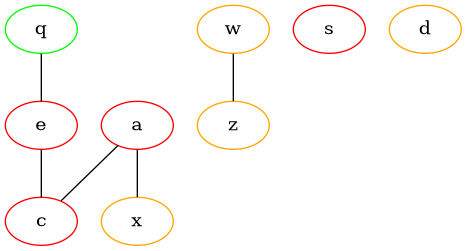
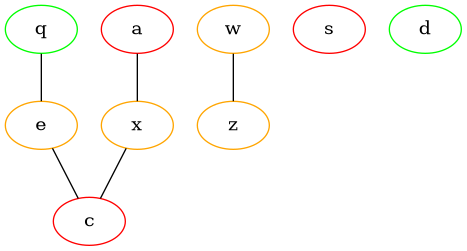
(425, 29) -> (425, 29)
(41, 125) -> (41, 125)
(89, 173) -> (113, 173)
